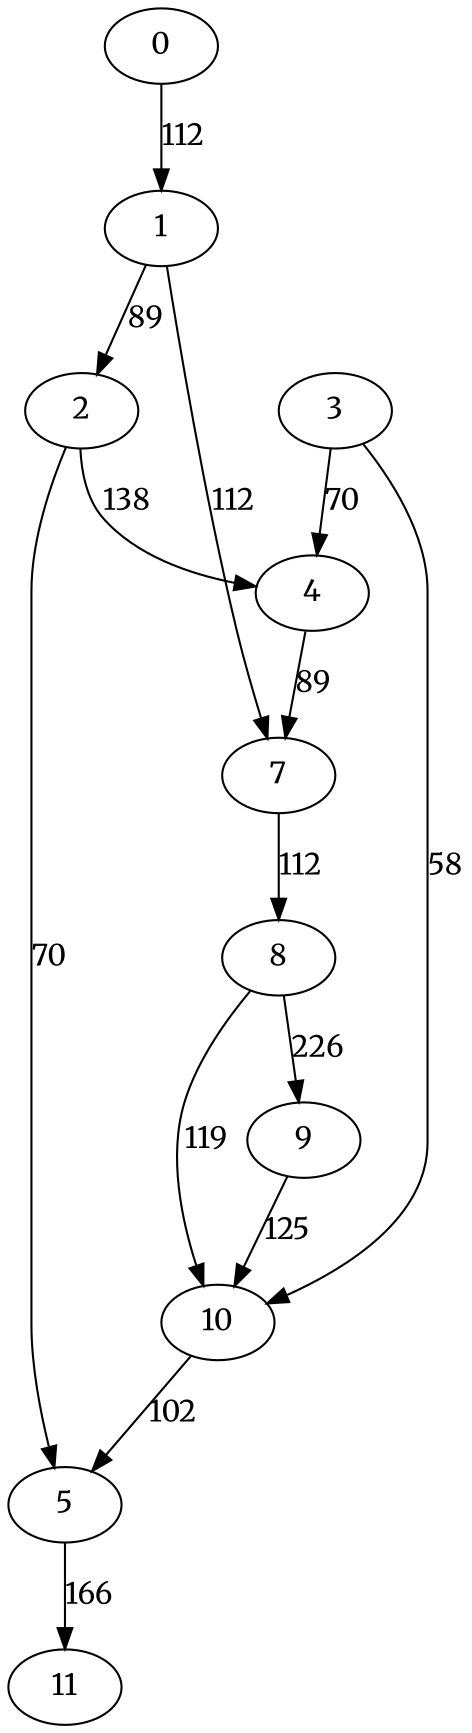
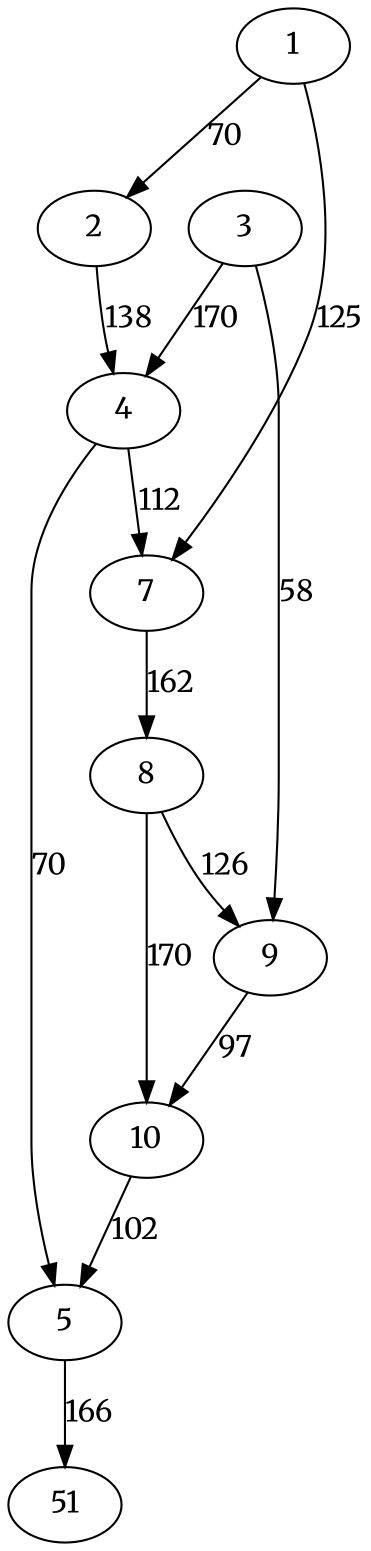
(161, 46) -> none
(146, 320) -> (225, 137)
(234, 502) -> (340, 320)
(343, 502) -> (216, 320)
(313, 684) -> (160, 502)
(301, 867) -> (171, 684)
(428, 894) -> (279, 581)
(31, 945) -> (31, 847)
(318, 1049) -> (225, 867)
(206, 1140) -> (170, 958)
(287, 1231) -> (236, 1049)
(65, 1687) -> (65, 1505)
